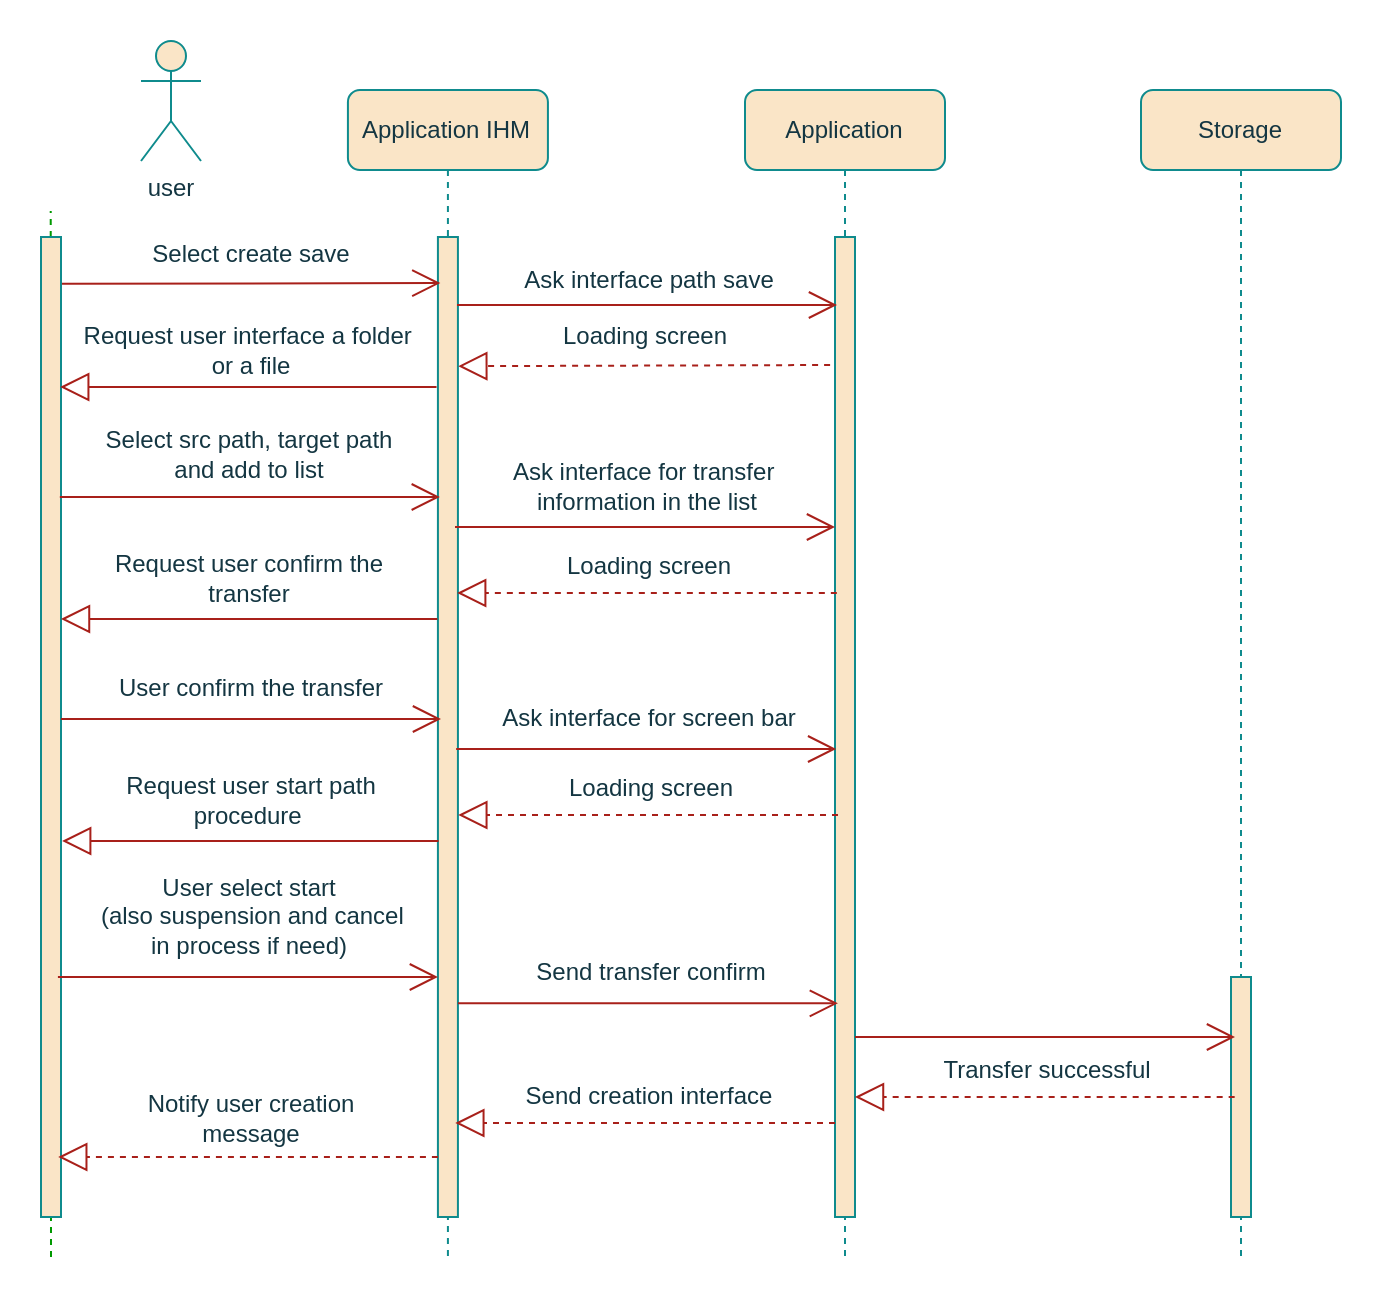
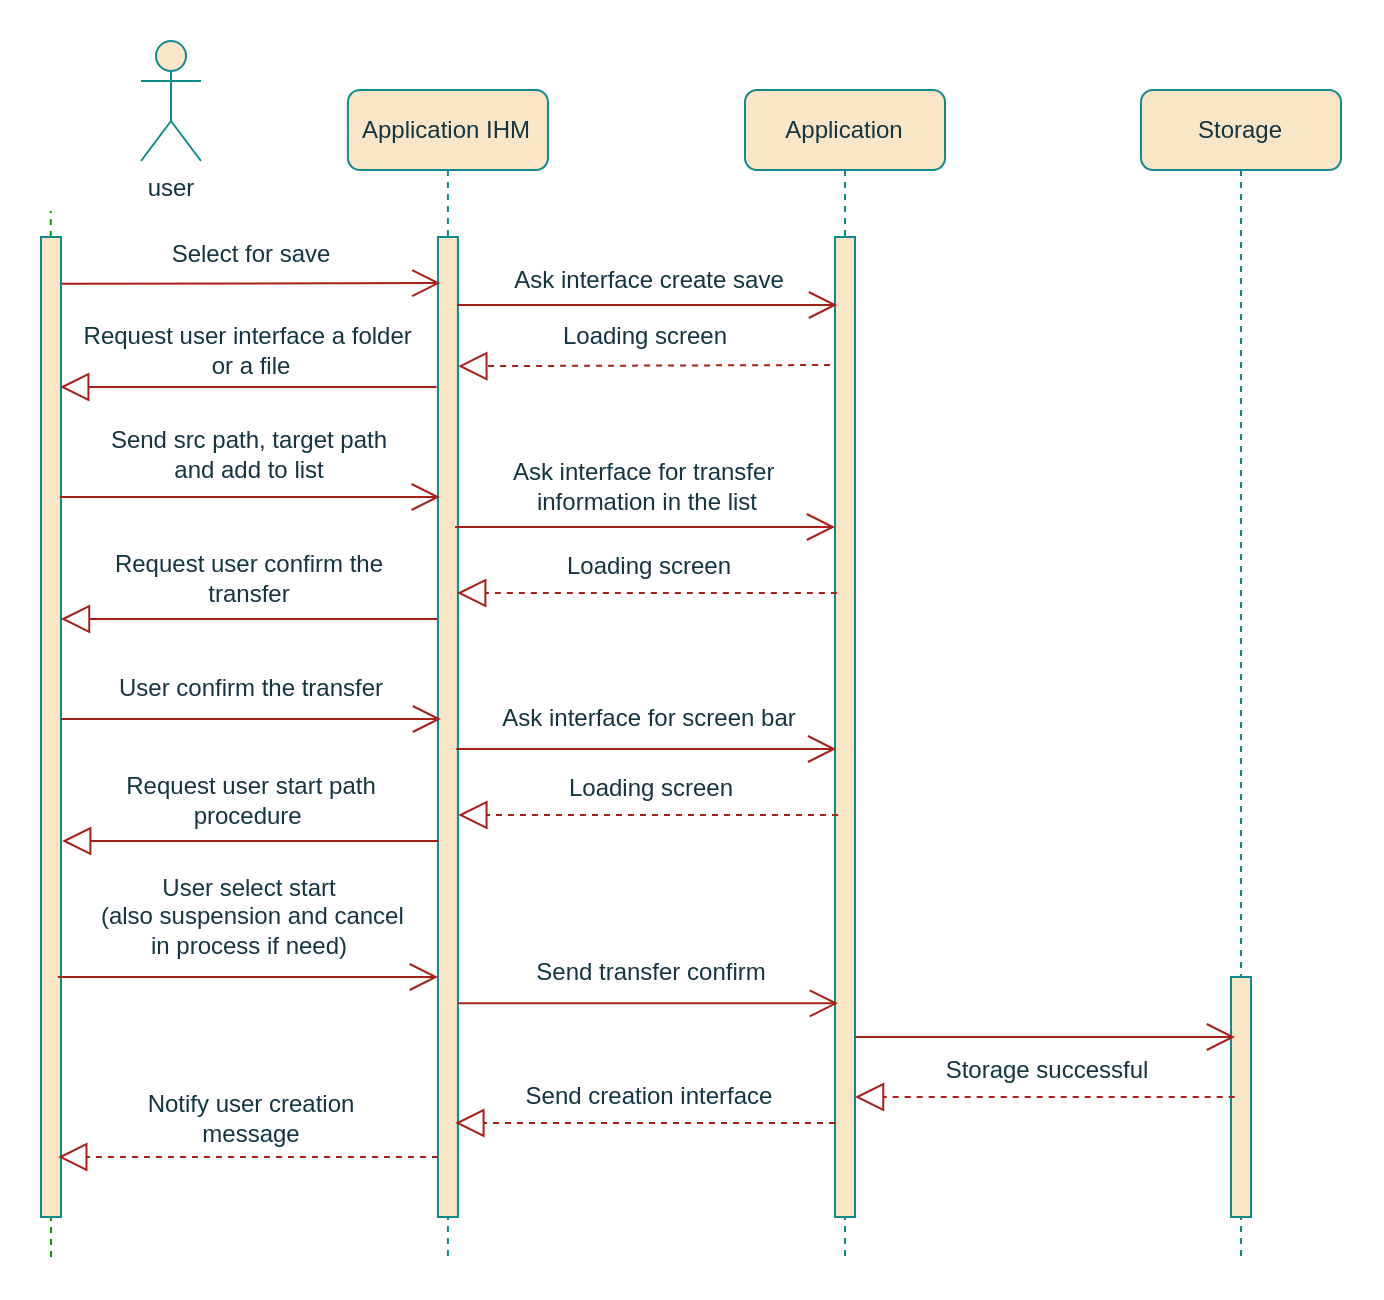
(252, 255) -> (252, 255)
(650, 281) -> (650, 281)
(250, 455) -> (250, 455)
(1048, 1071) -> (1048, 1071)
